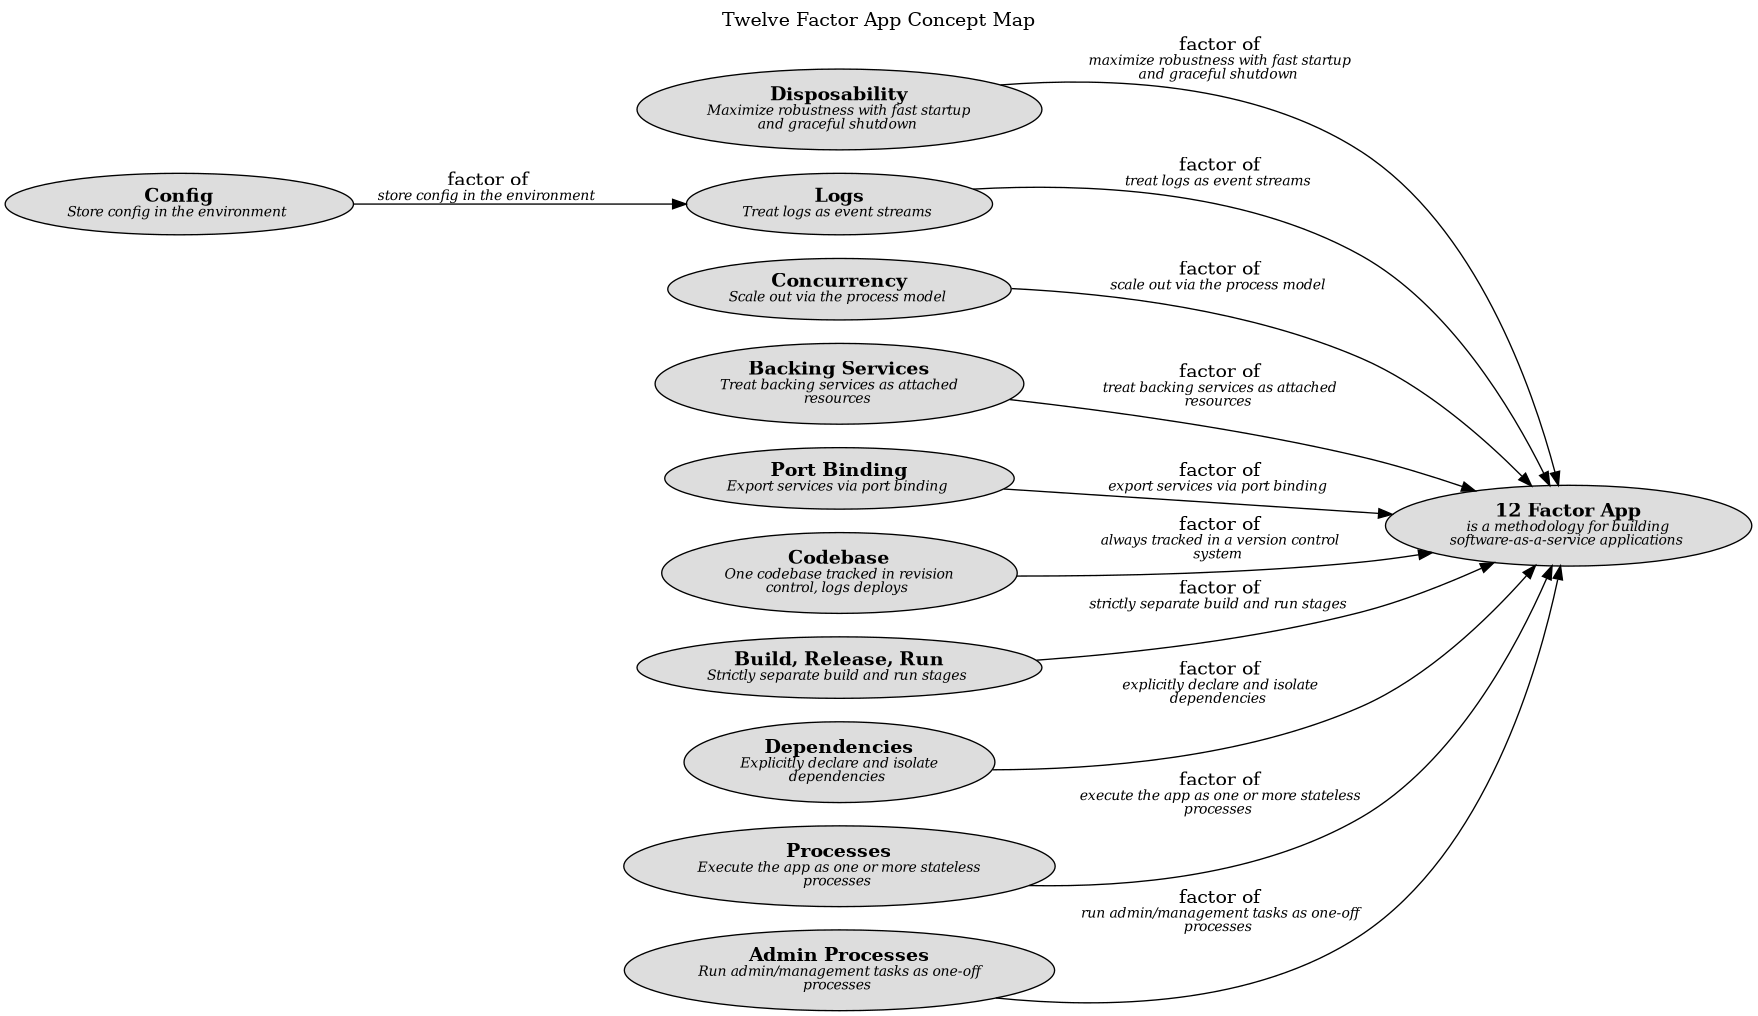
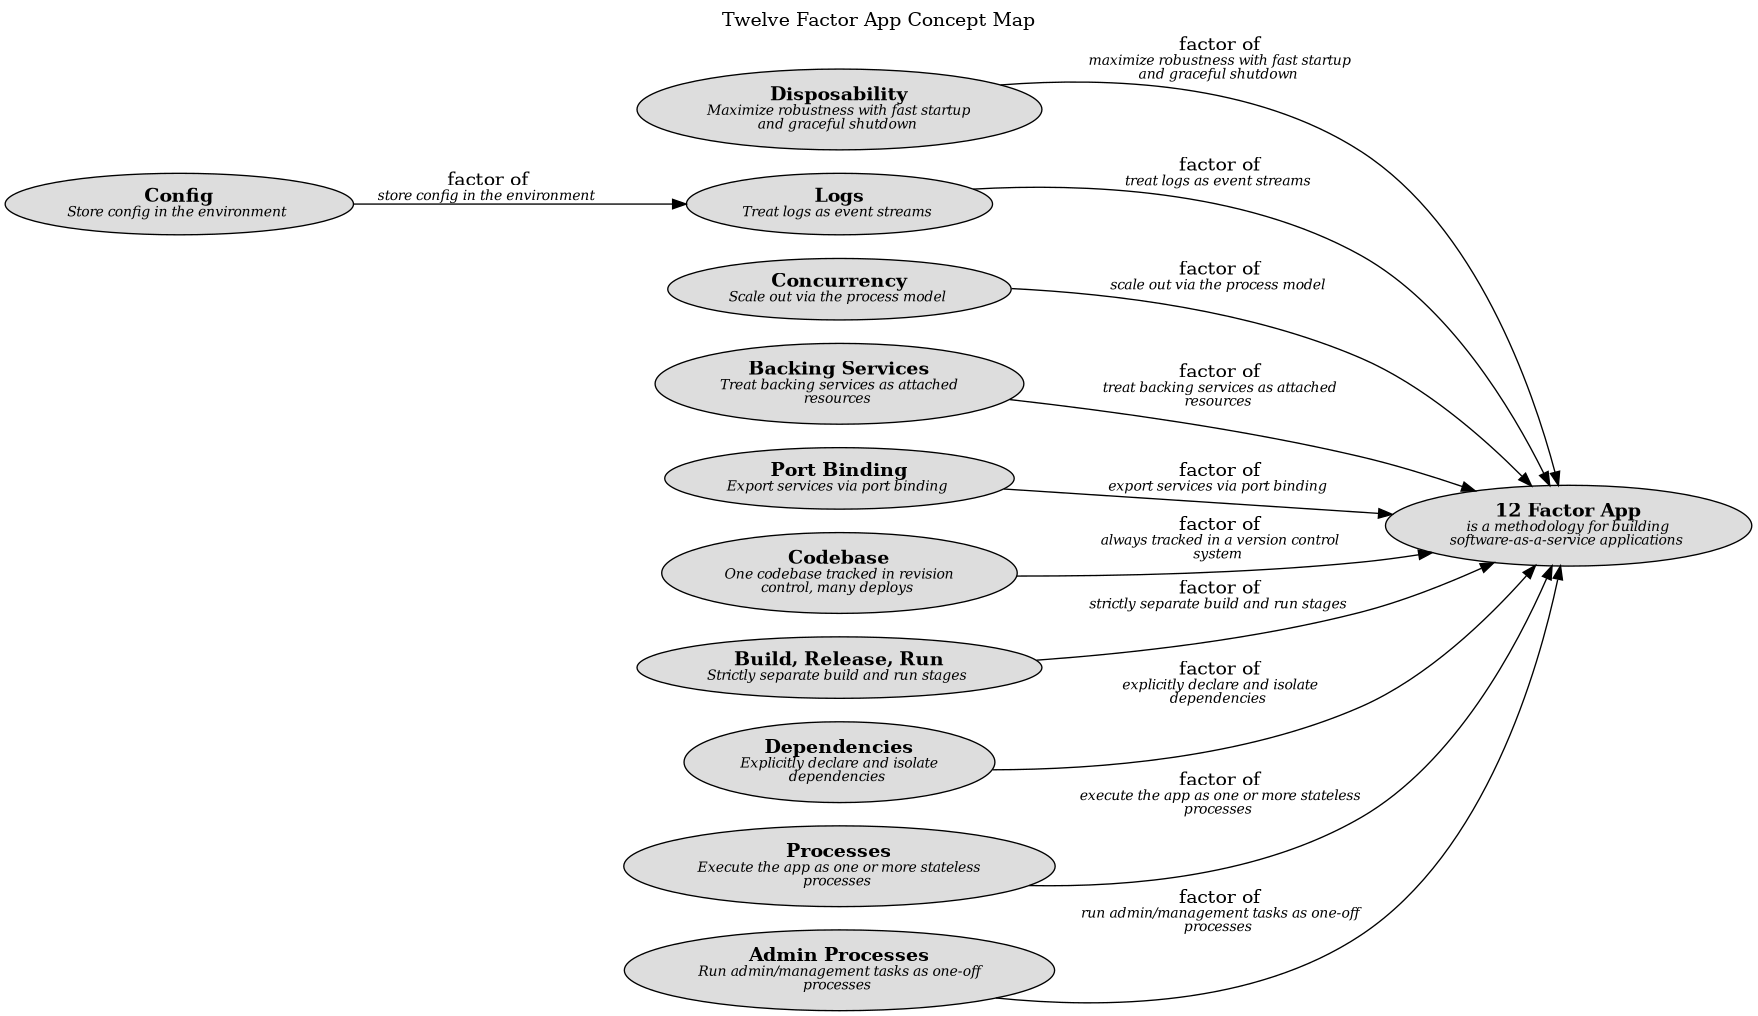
(839, 588) -> (839, 588)
